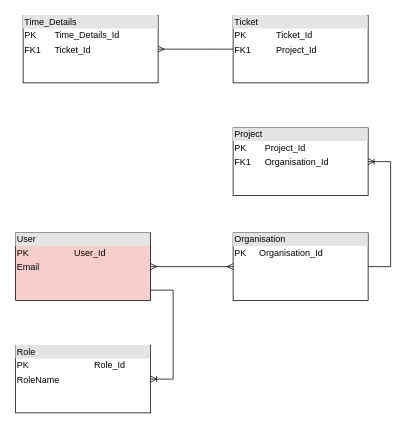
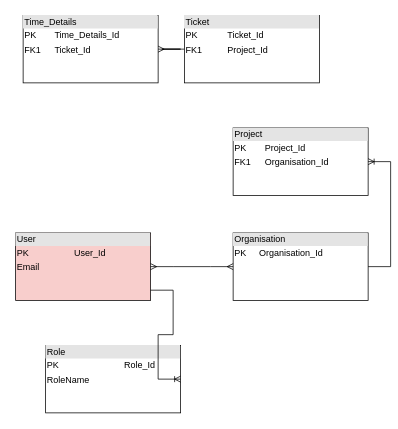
(300, 49) -> (252, 49)
(83, 379) -> (113, 379)
